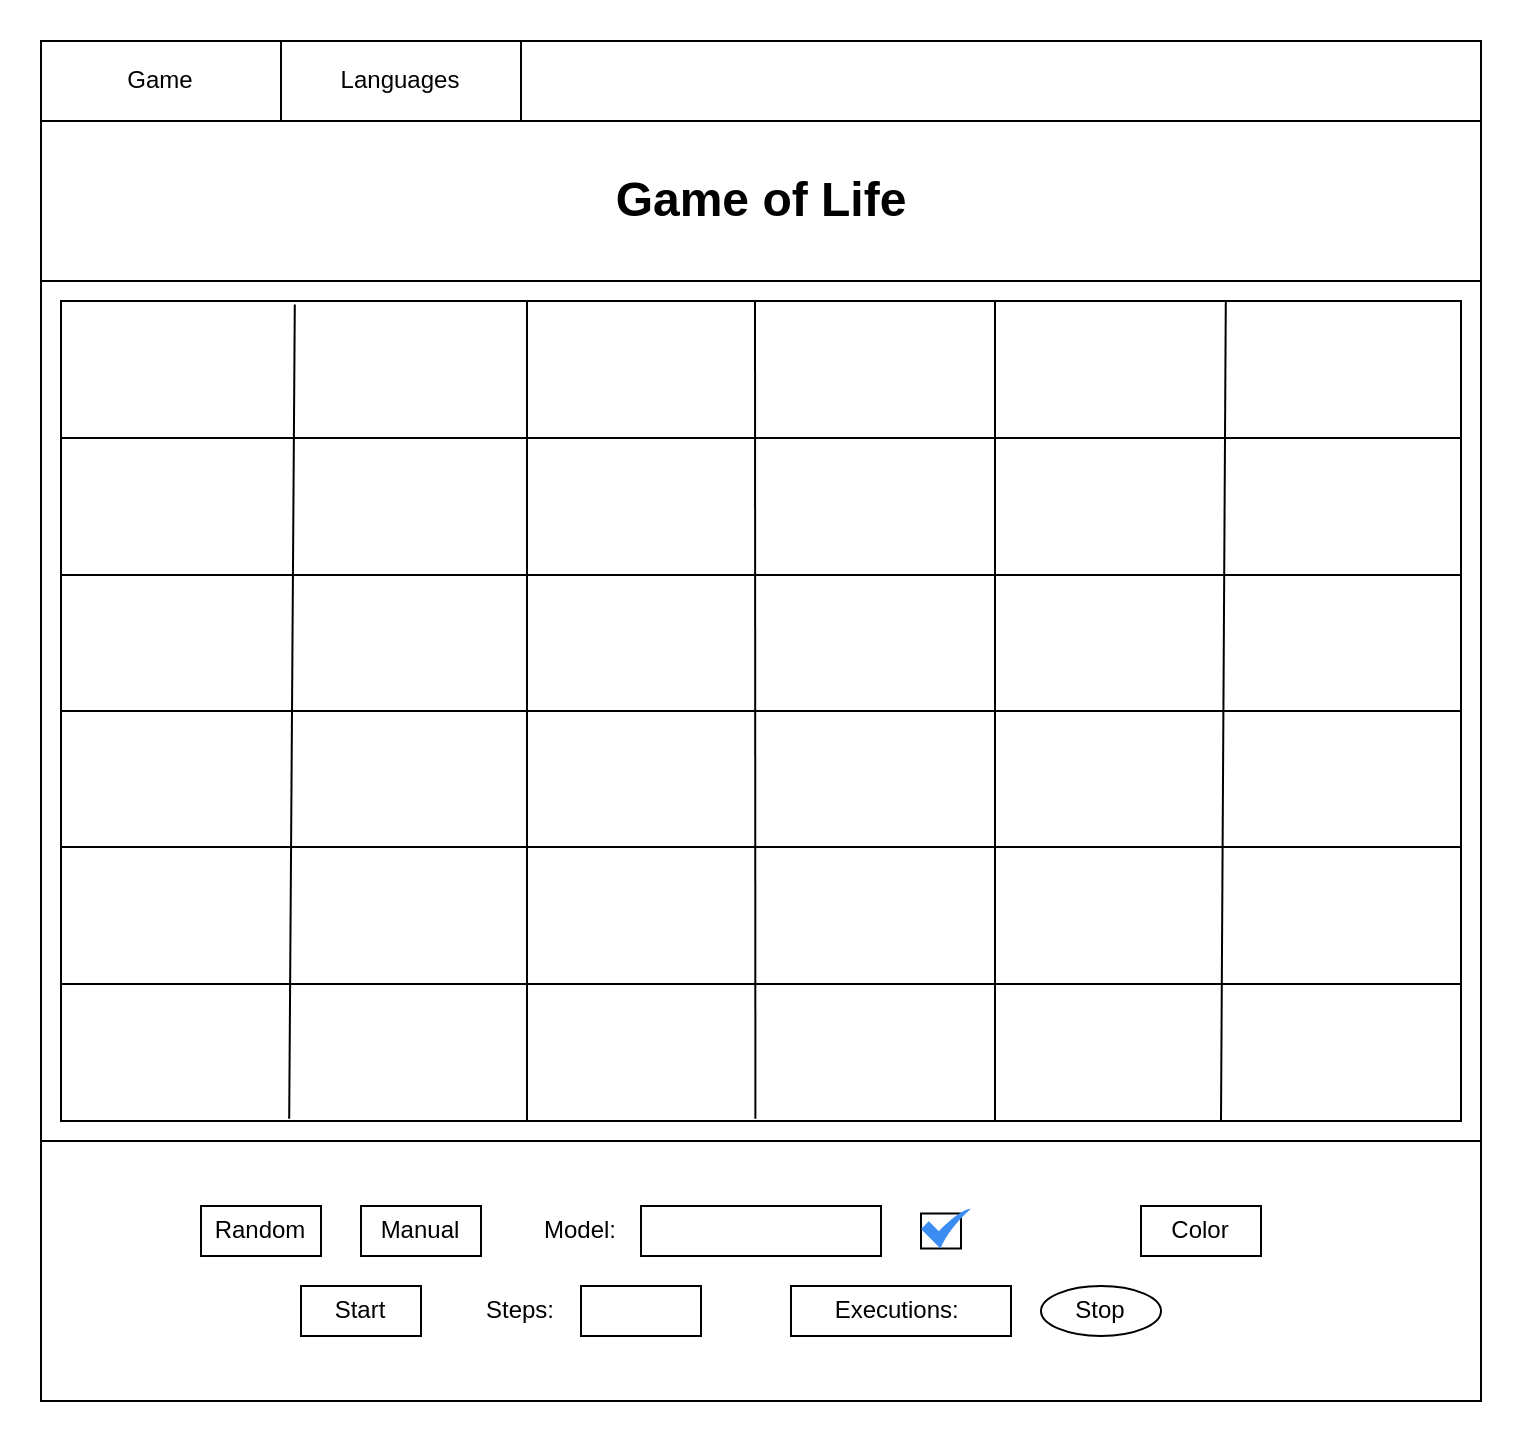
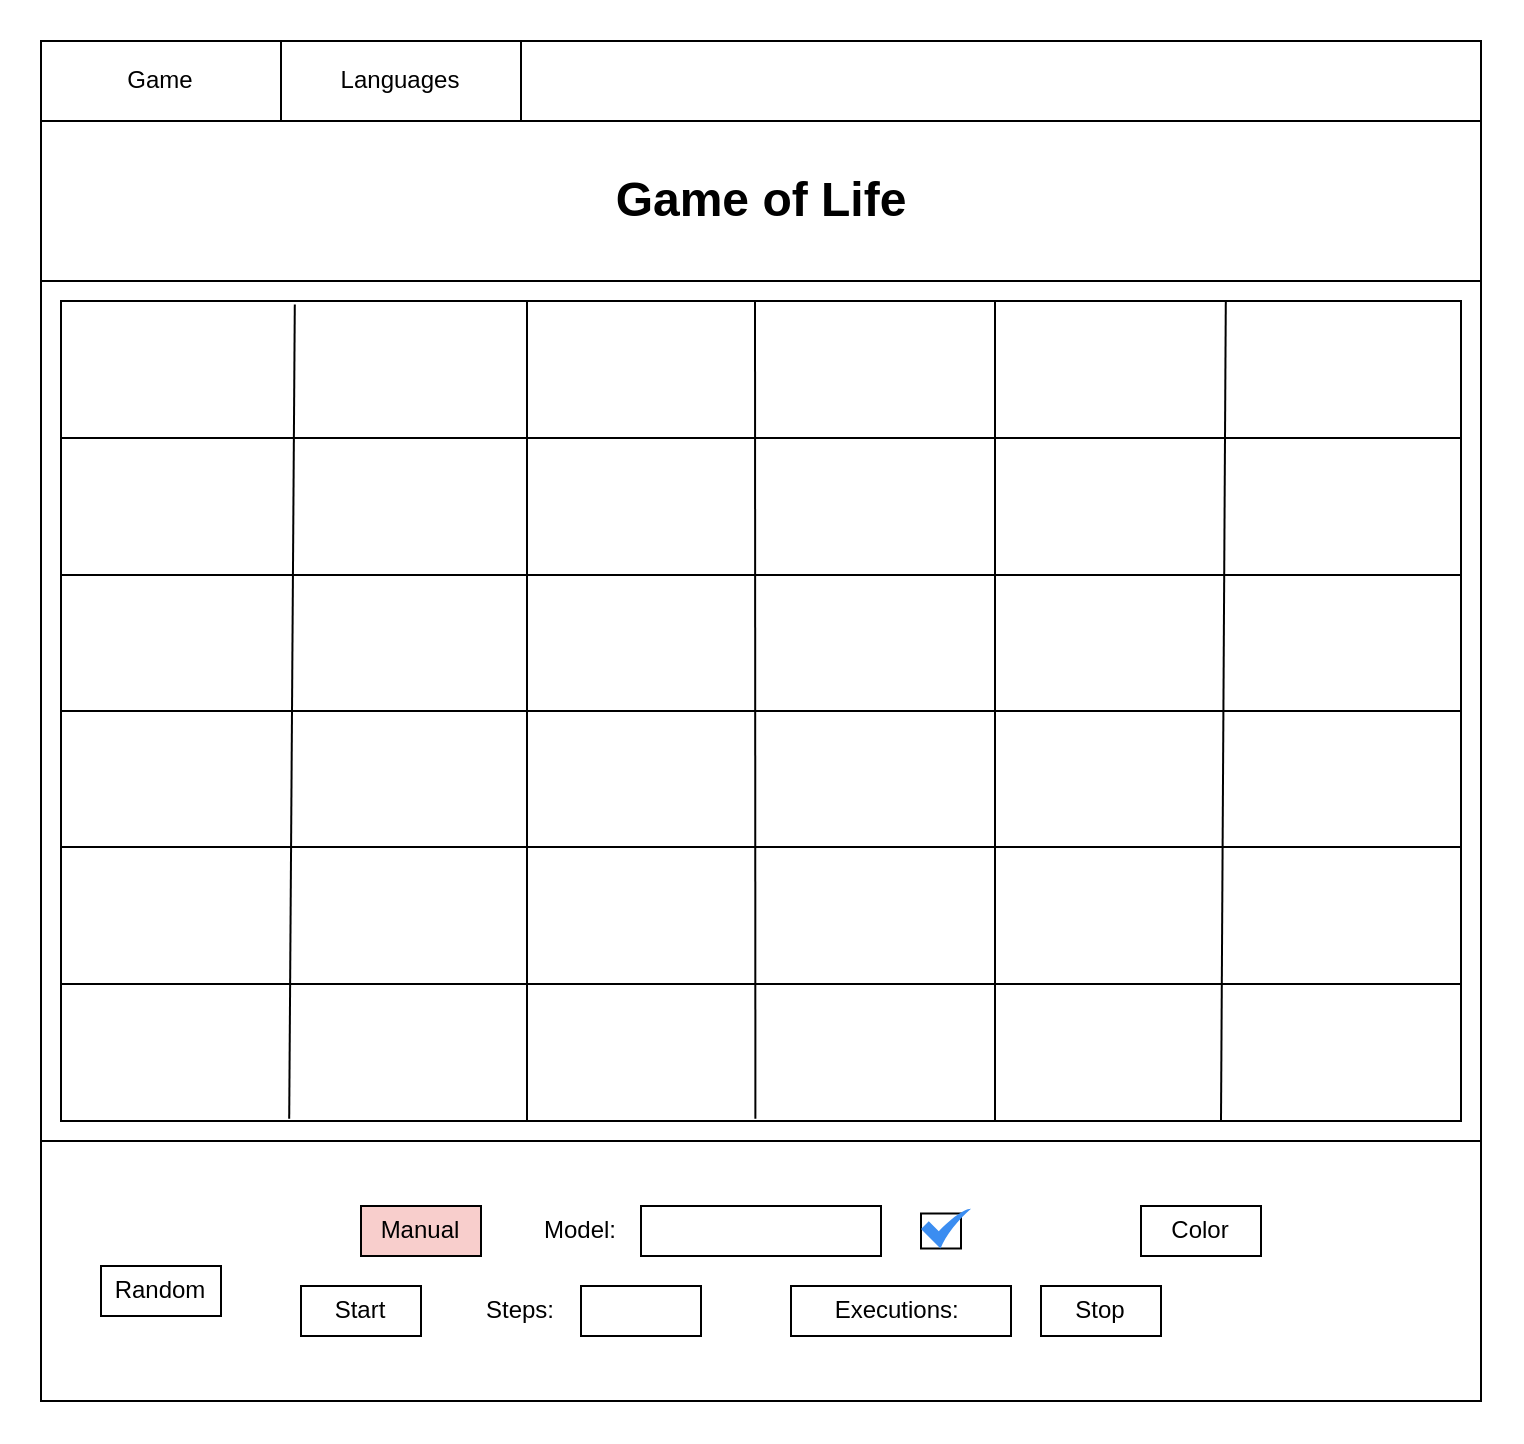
(261, 1231) -> (161, 1291)
(421, 1231) -> (421, 1231)
(1101, 1311) -> (1101, 1311)
